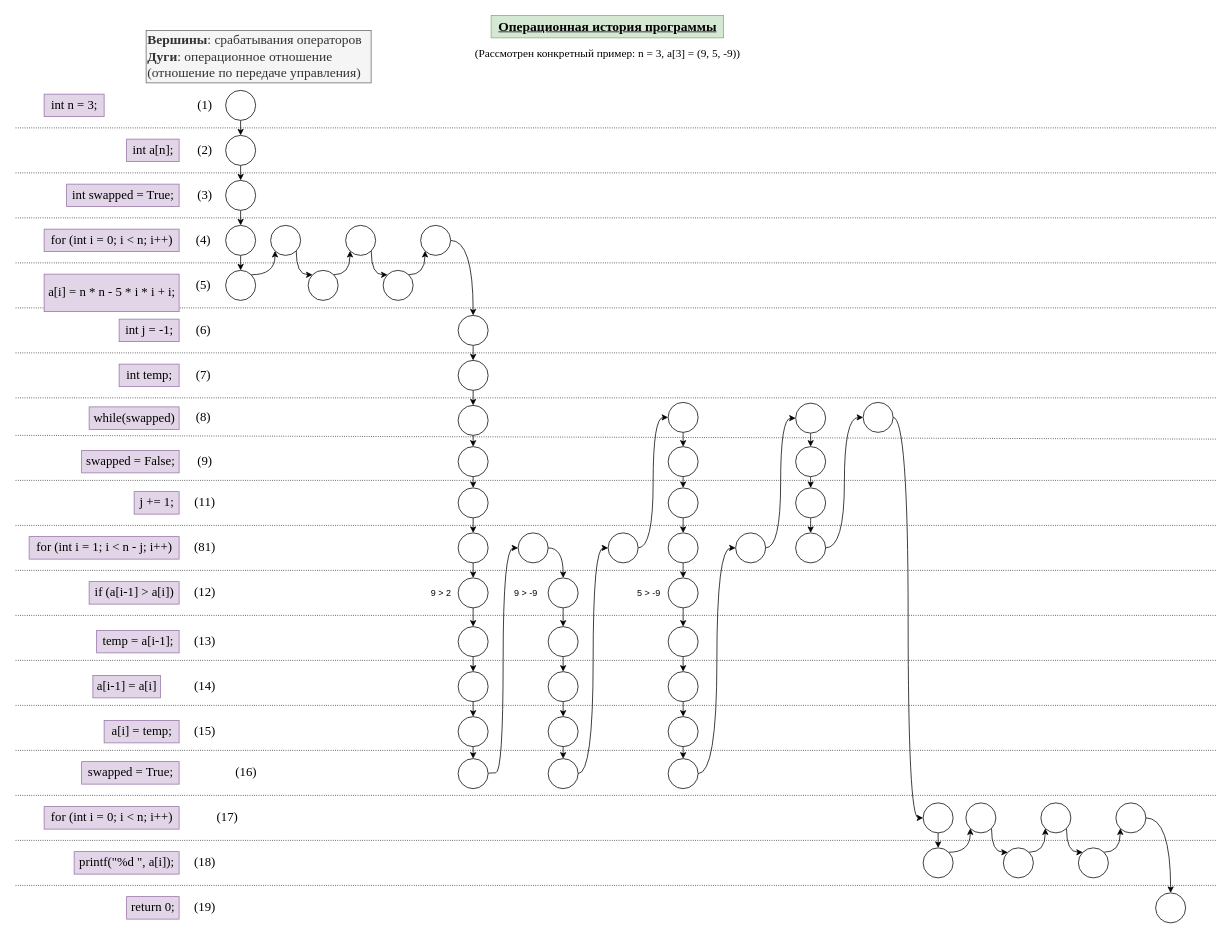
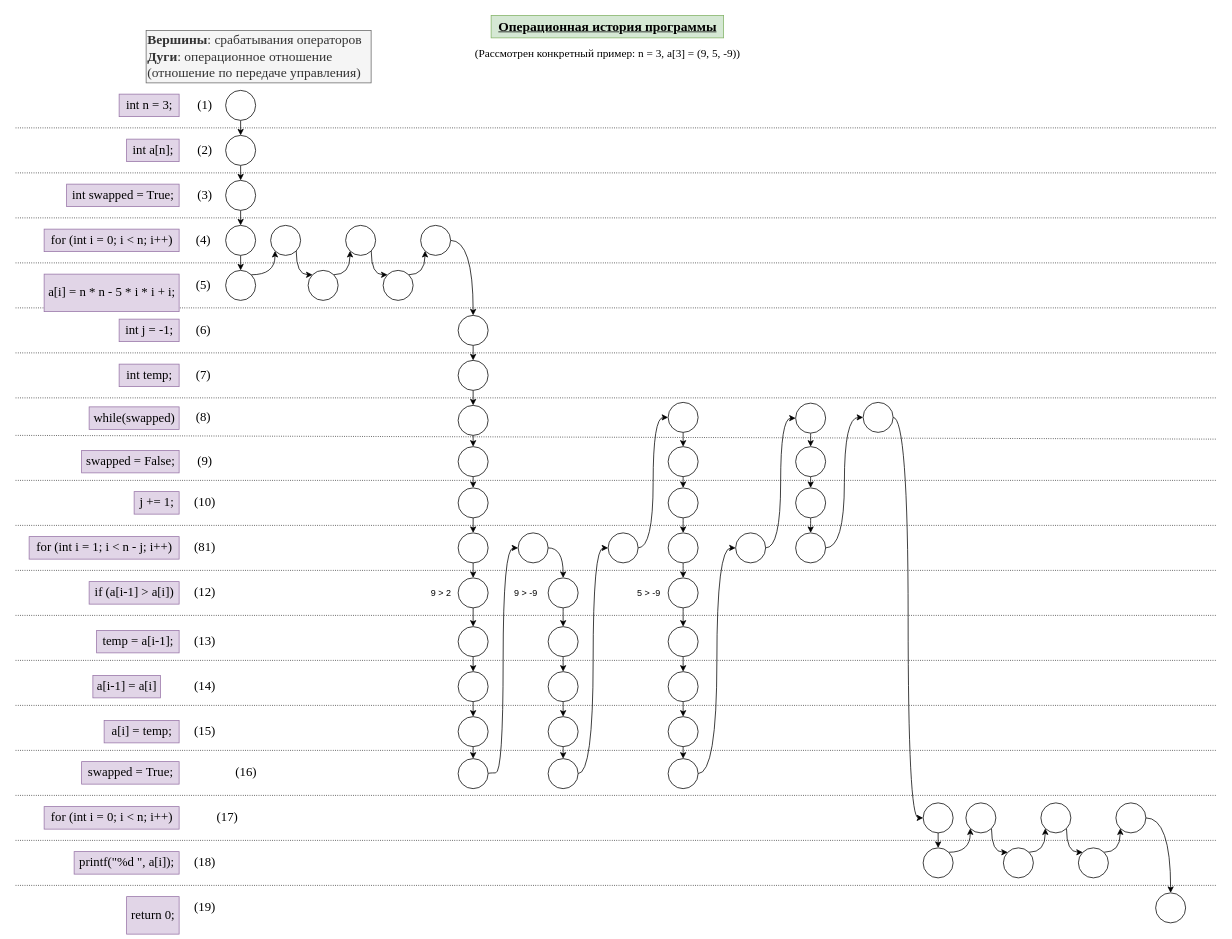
(74, 105) -> (149, 105)
(205, 503) -> (205, 503)
(153, 908) -> (153, 915)
